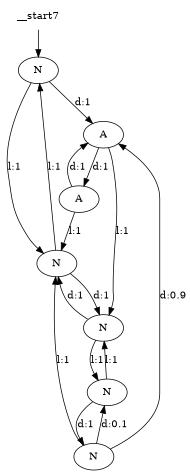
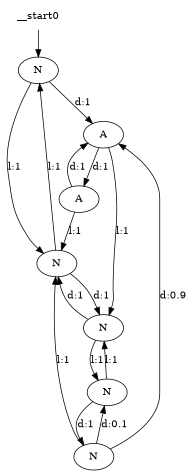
(38, 16) -> (38, 16)
